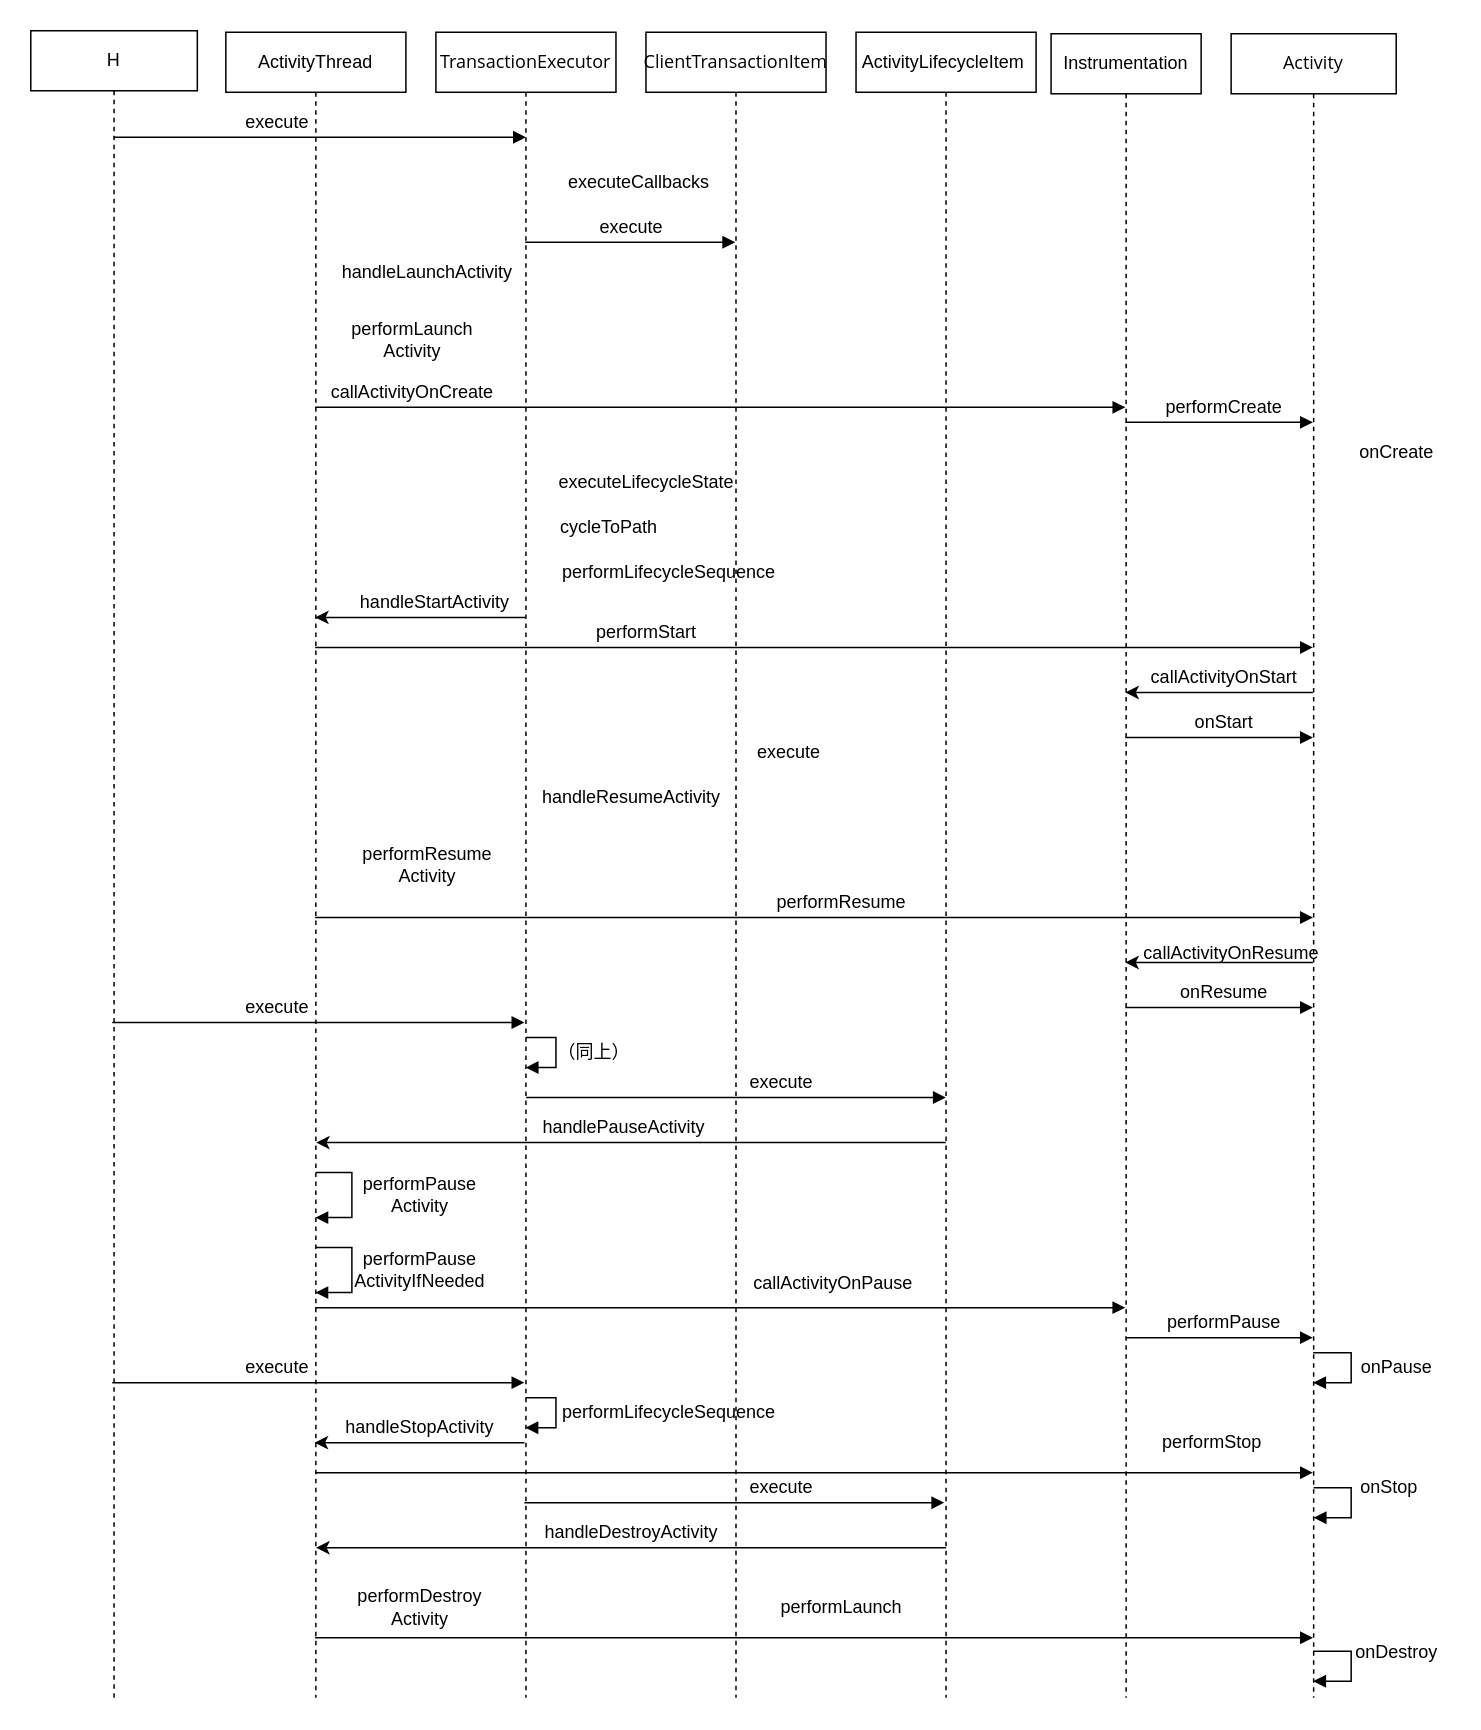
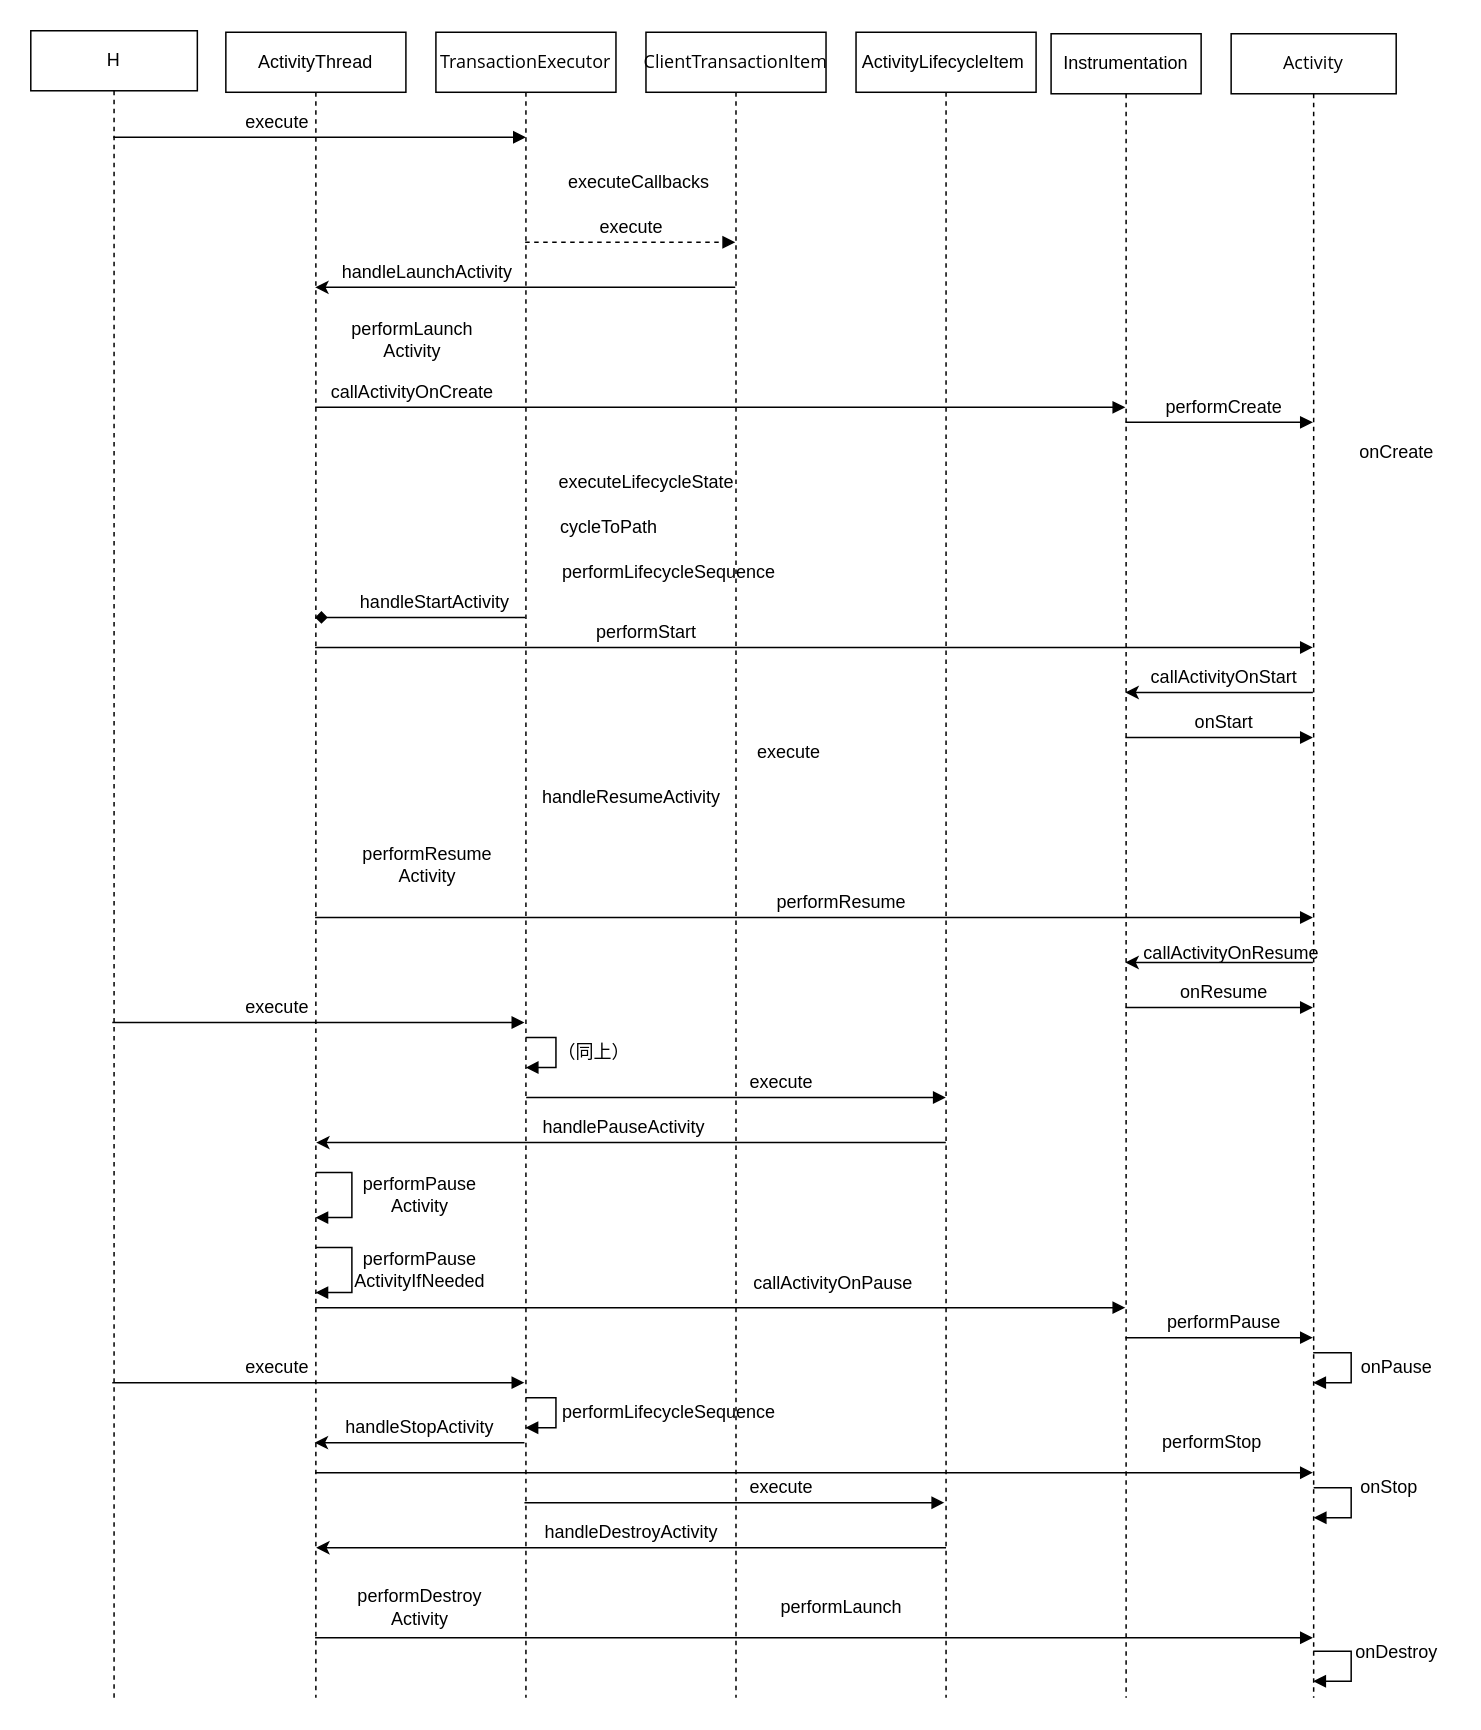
(625, 242) -> (625, 242)
none -> (529, 287)
(327, 617) -> (328, 617)
